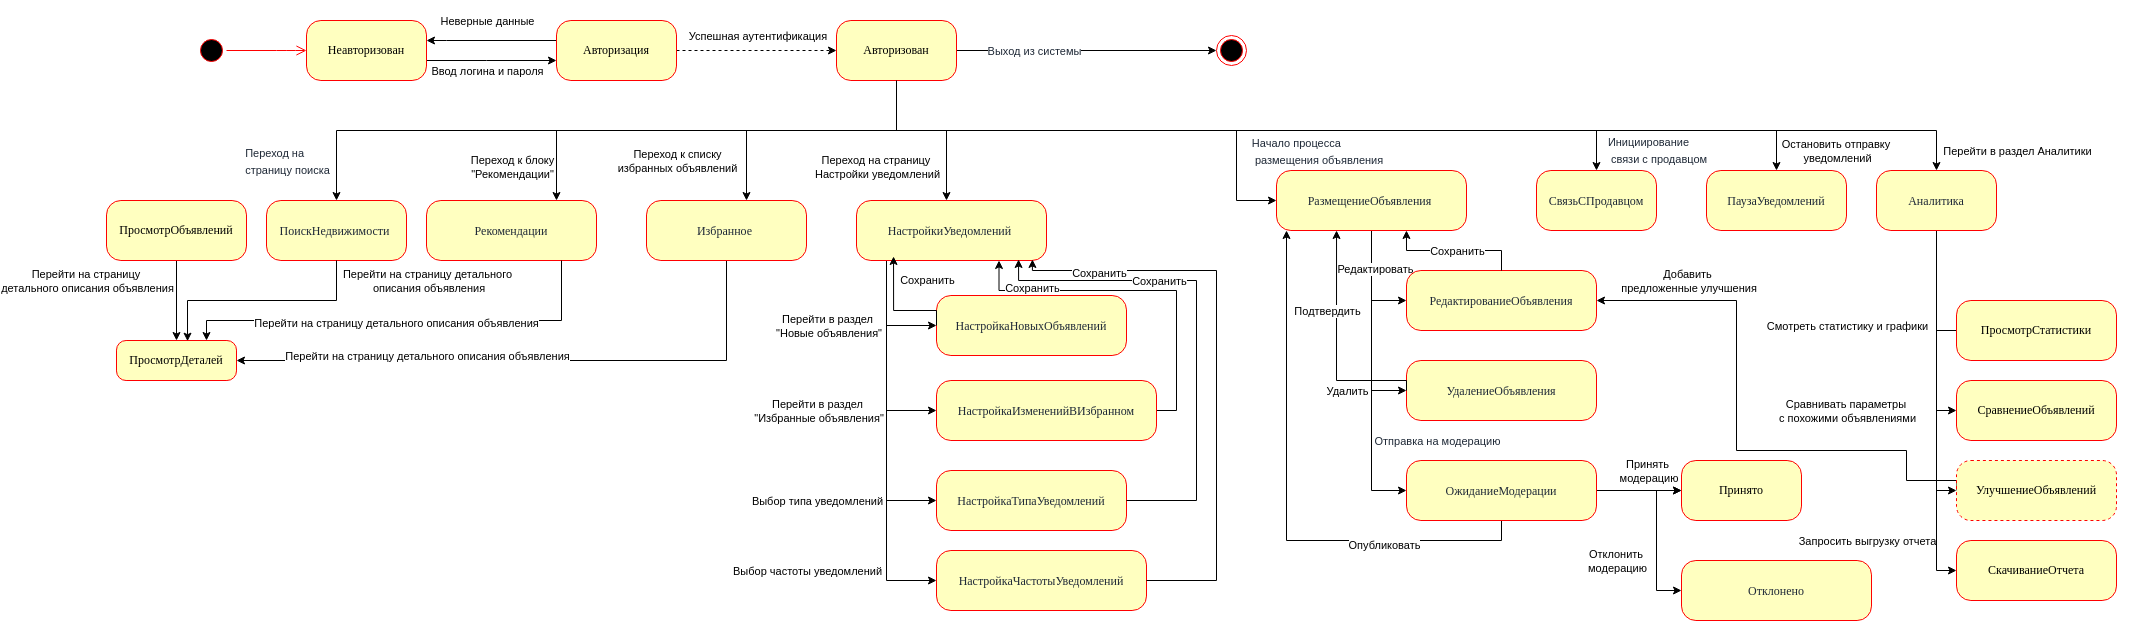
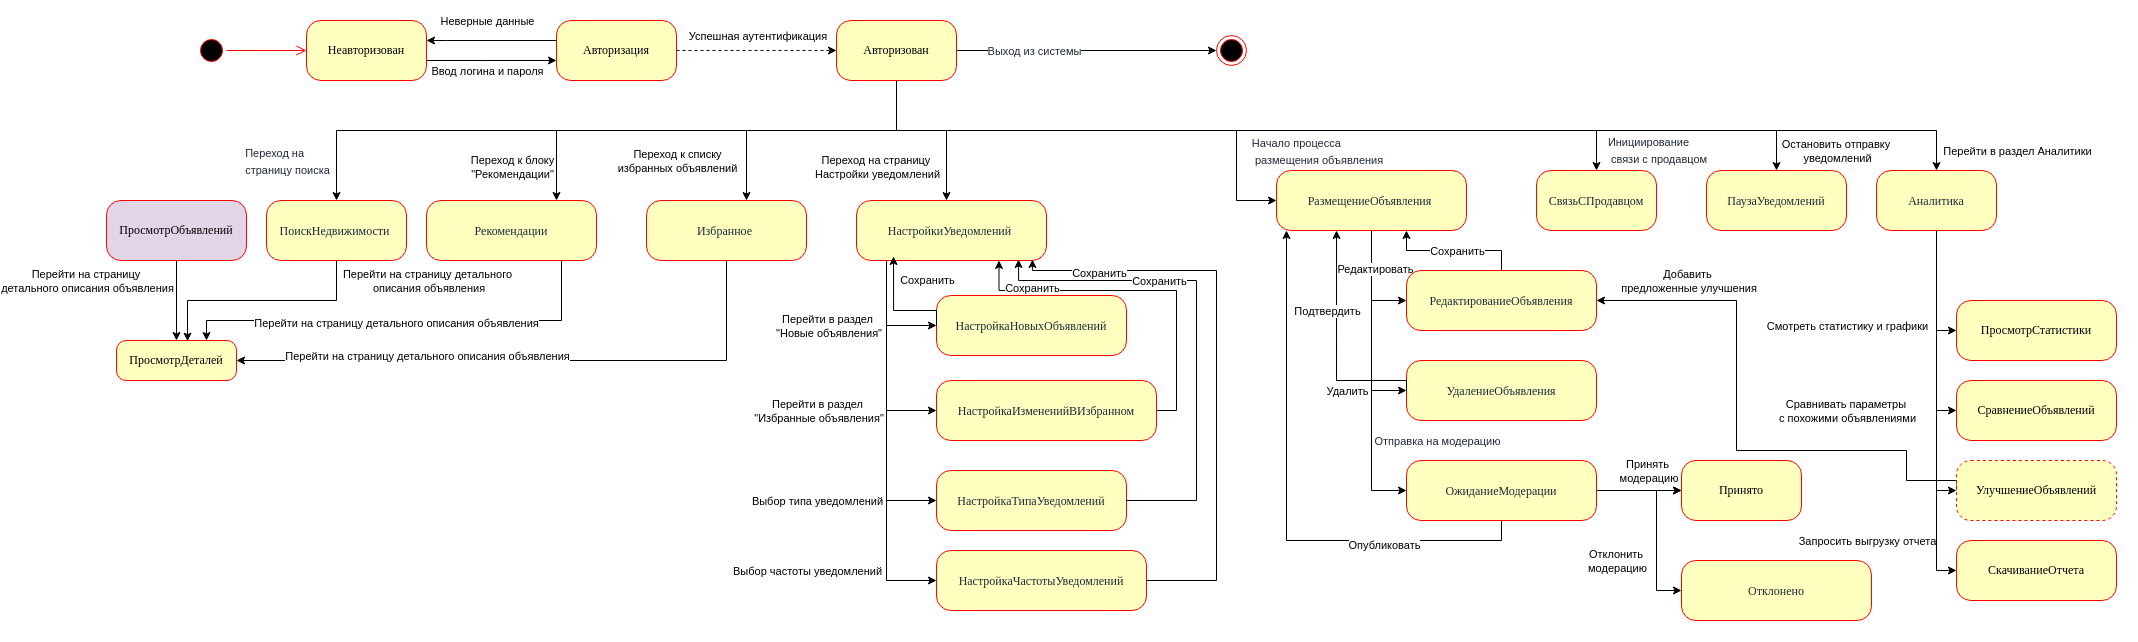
(177, 231) -> (177, 231)
(1951, 331) -> (1948, 331)
